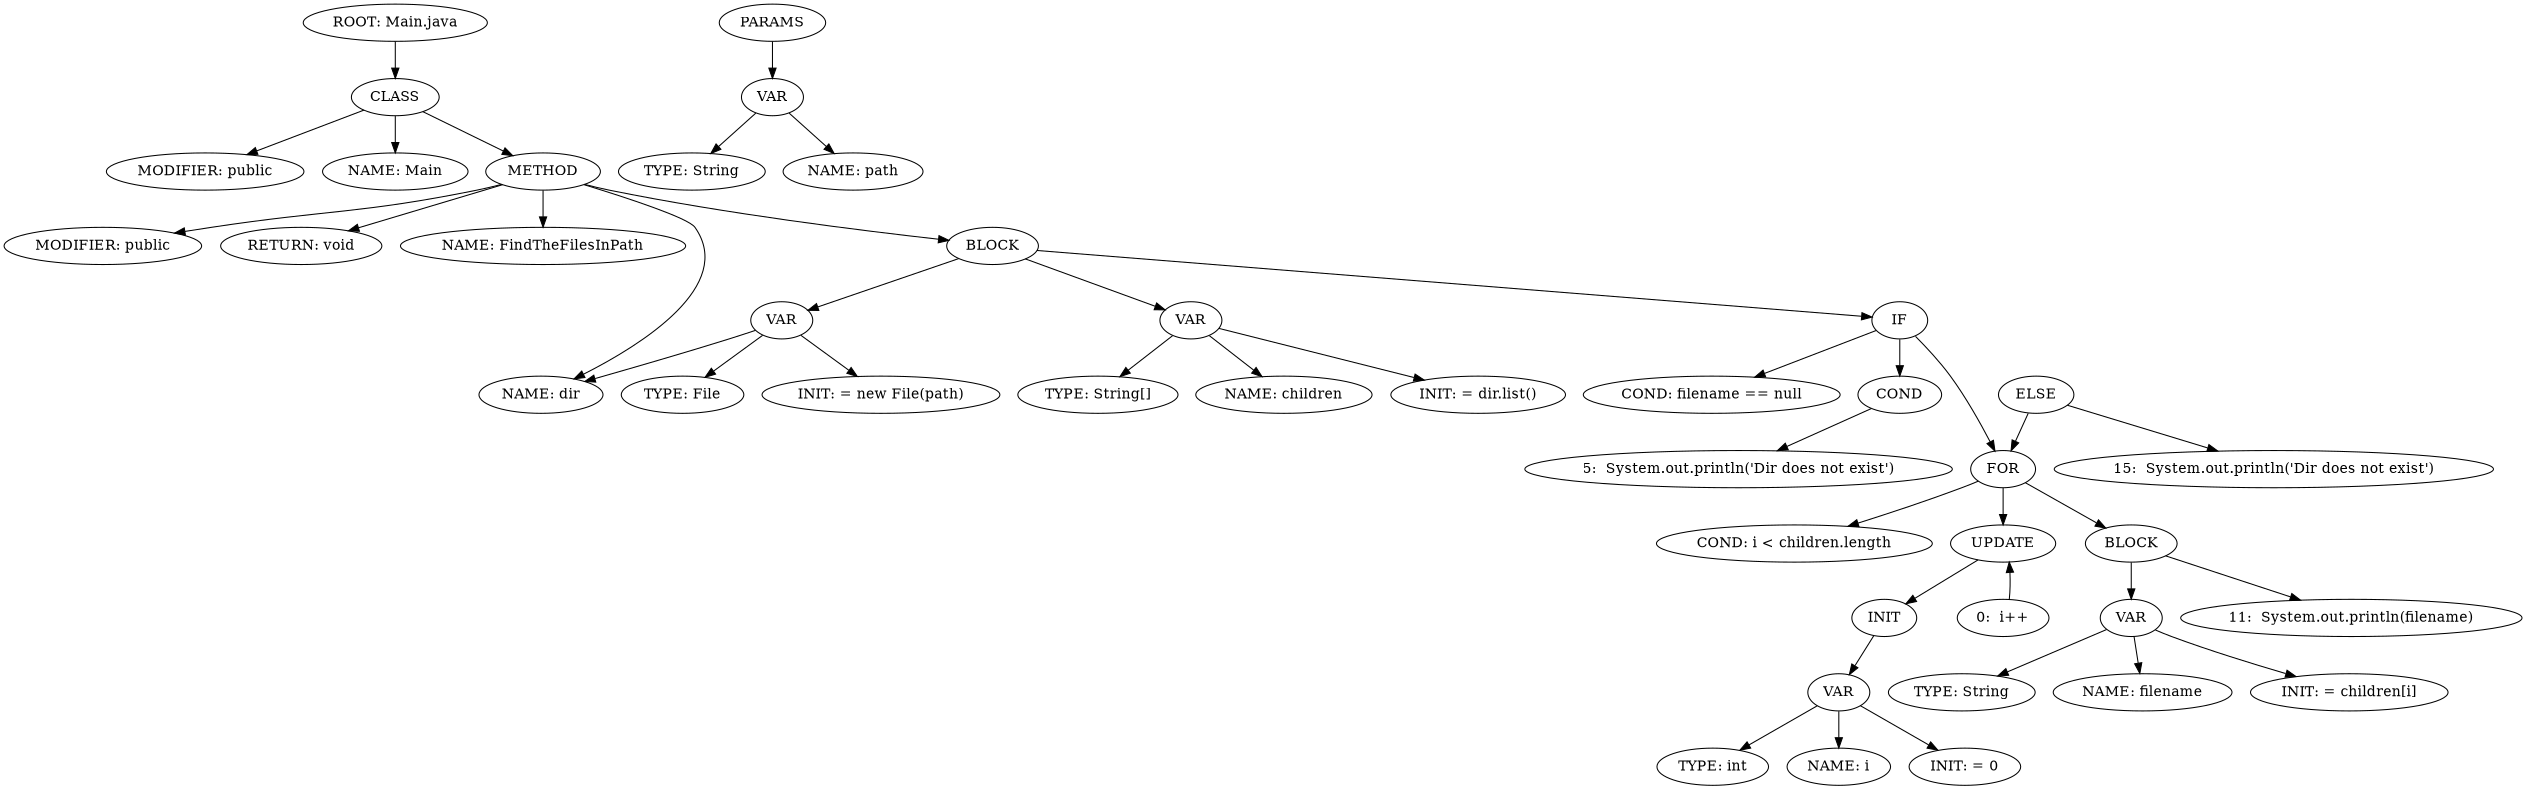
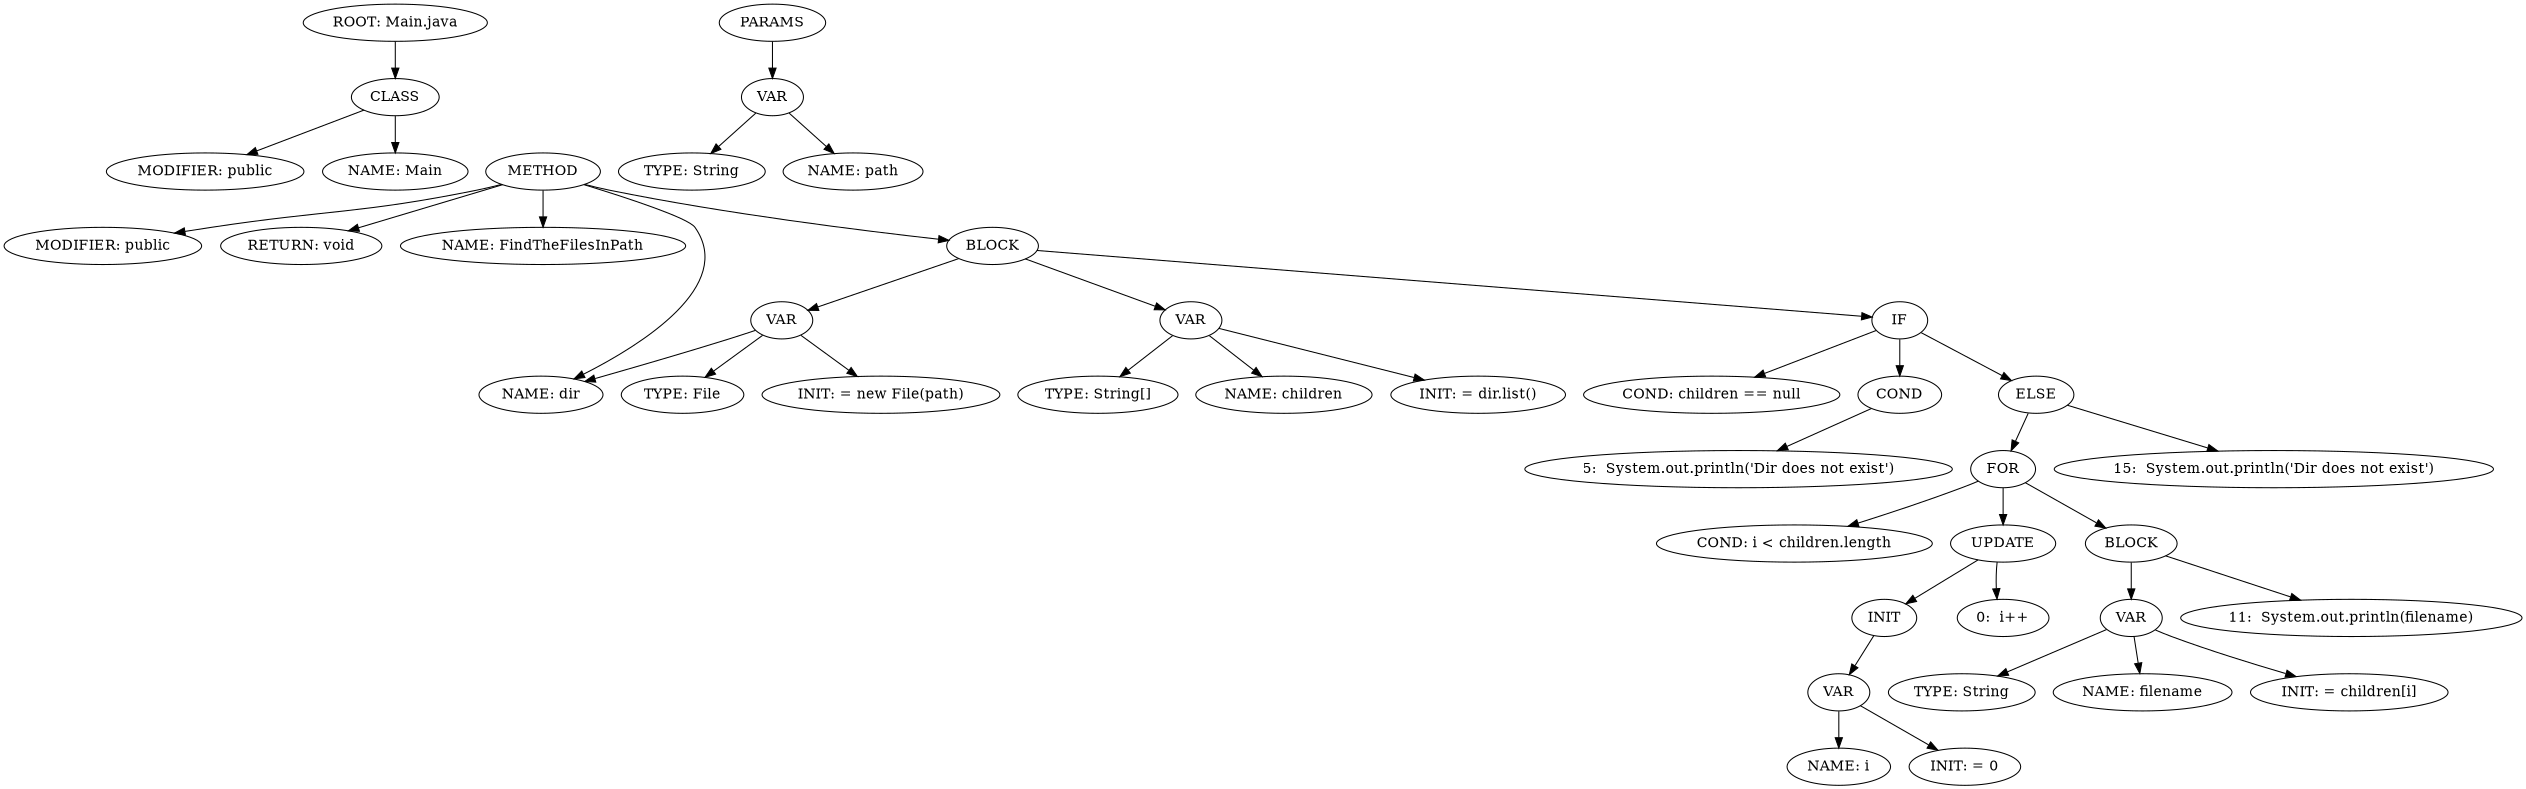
(463, 131) -> none
(1957, 386) -> (1962, 354)
(1712, 395) -> (1712, 395)
(2010, 586) -> (1996, 575)
(1713, 767) -> none
